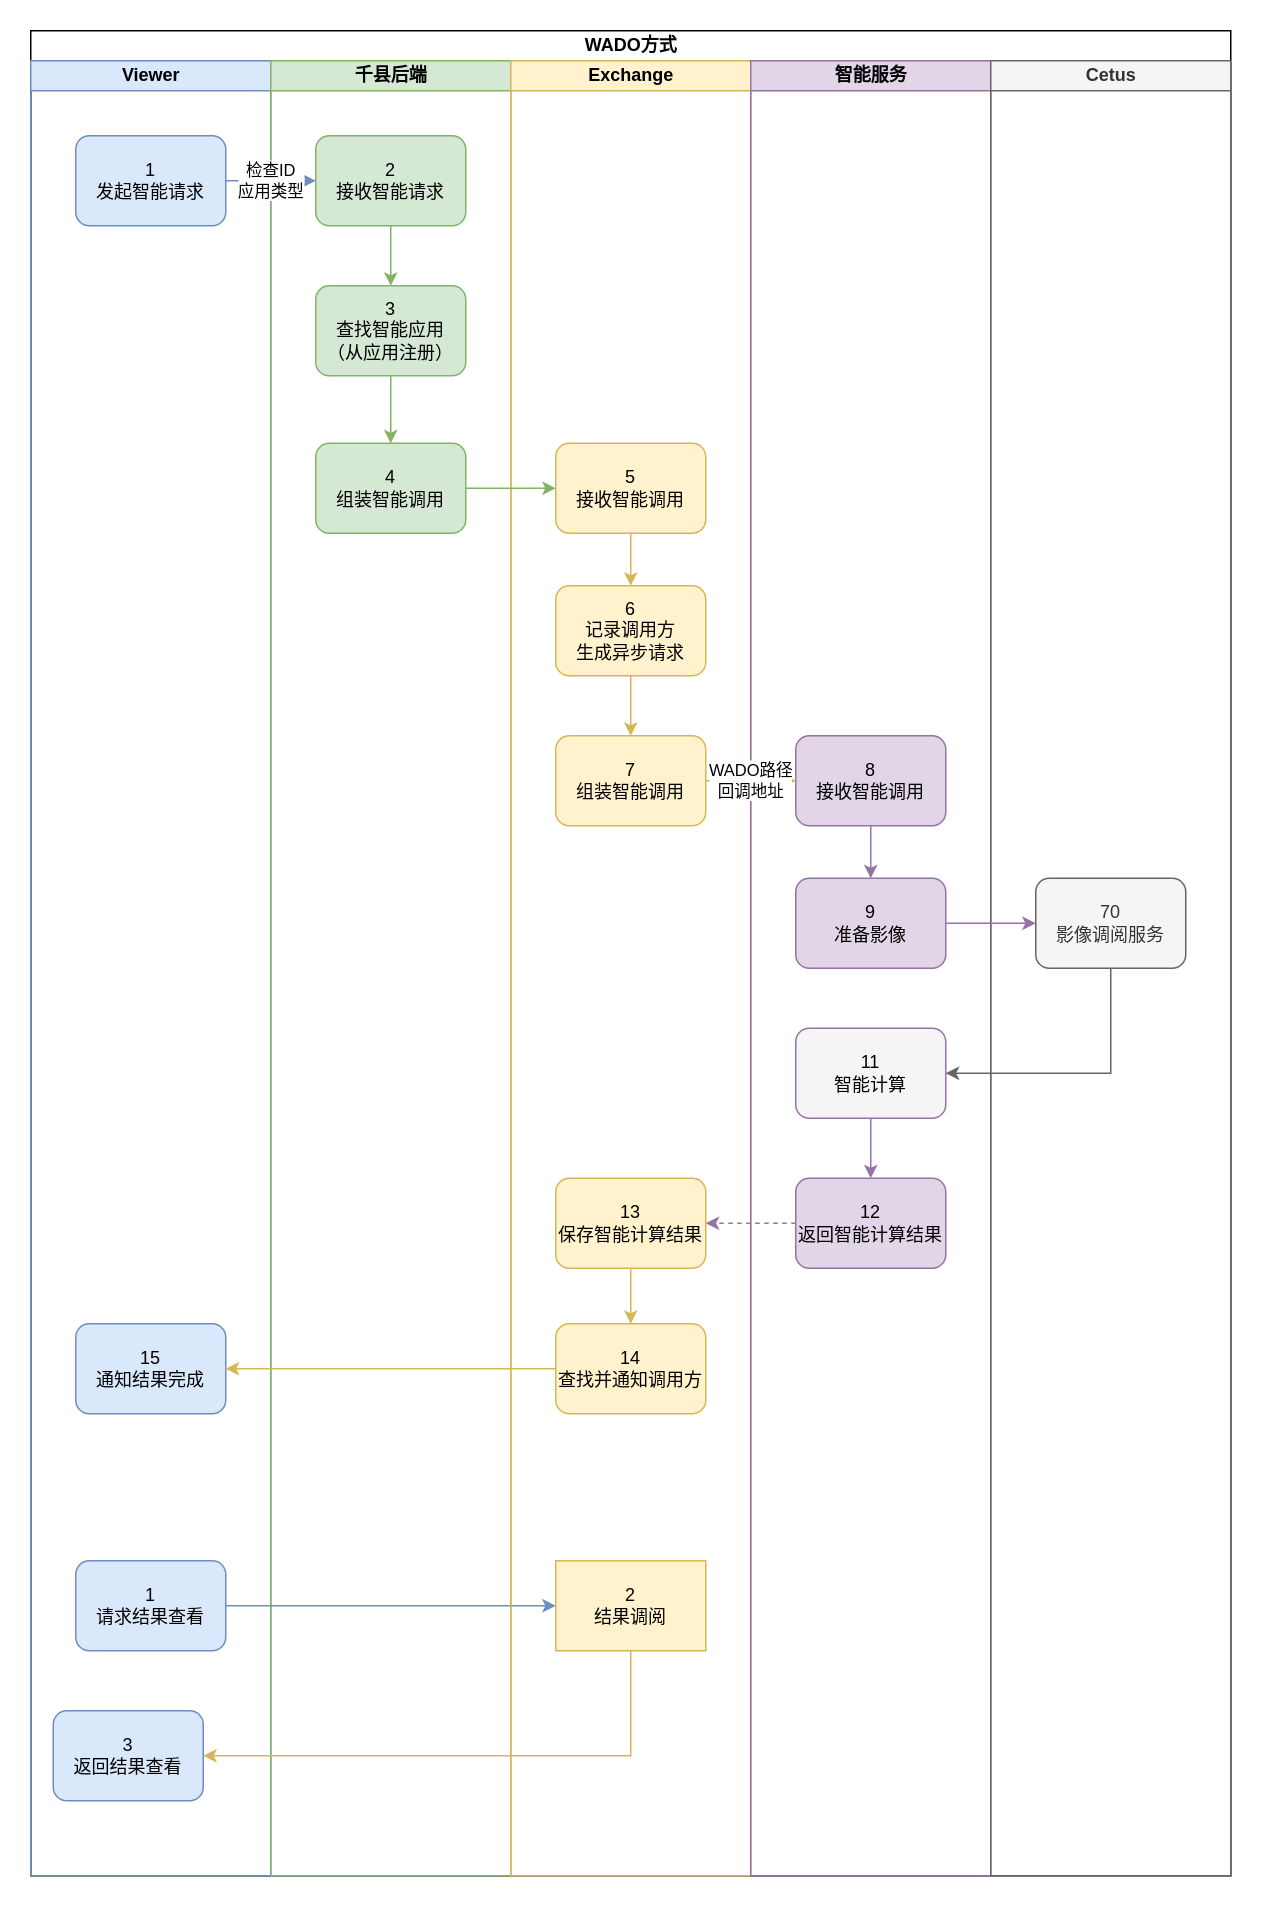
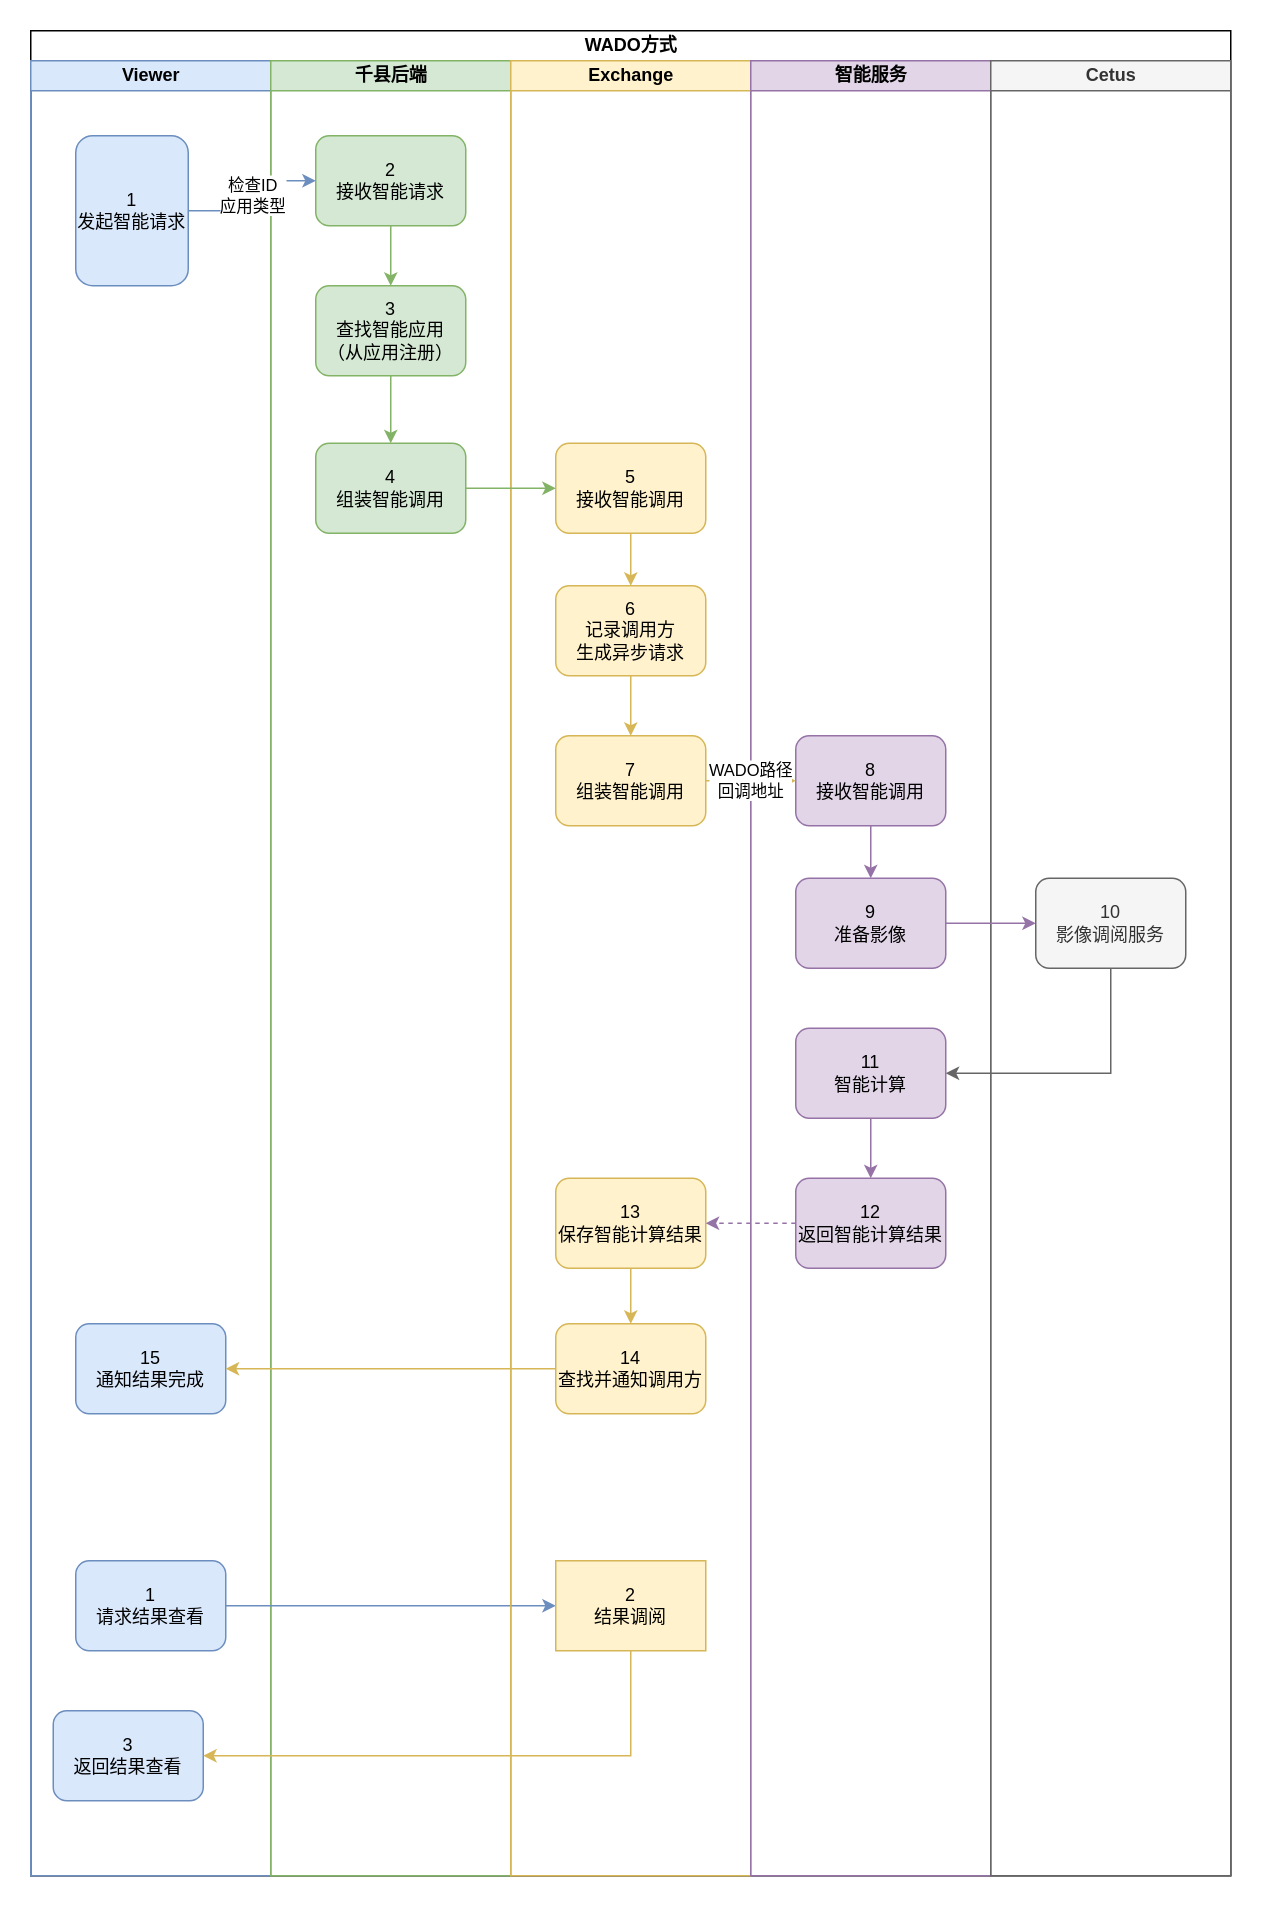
(151, 181) -> (132, 211)
(1111, 923) -> (1111, 923)
(871, 1073) -> (871, 1073)
